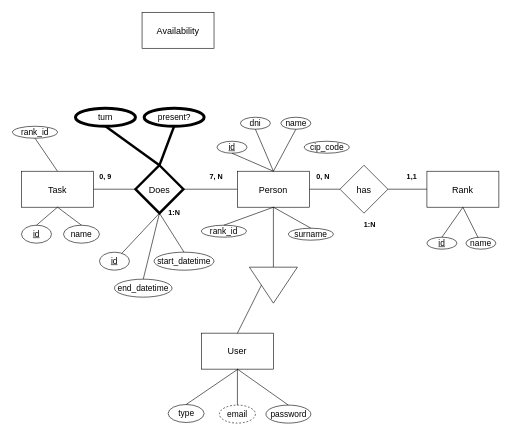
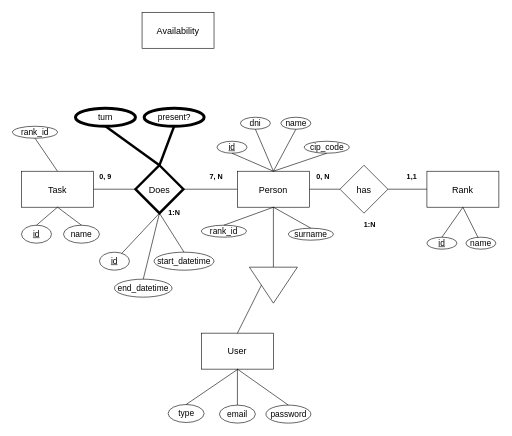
none -> (301, 162)
(237, 414) -> (237, 414)
